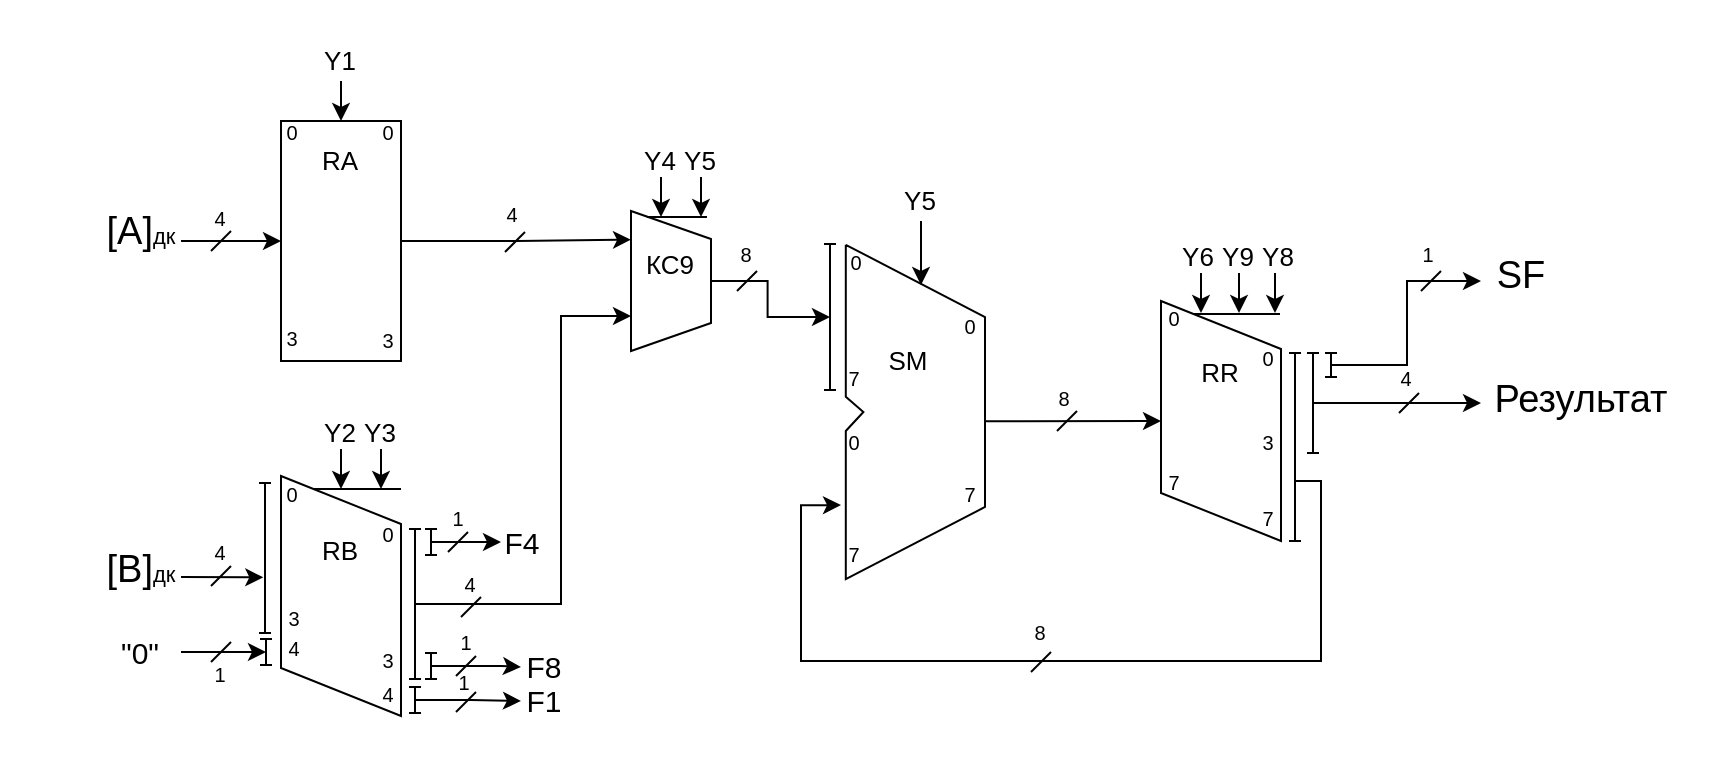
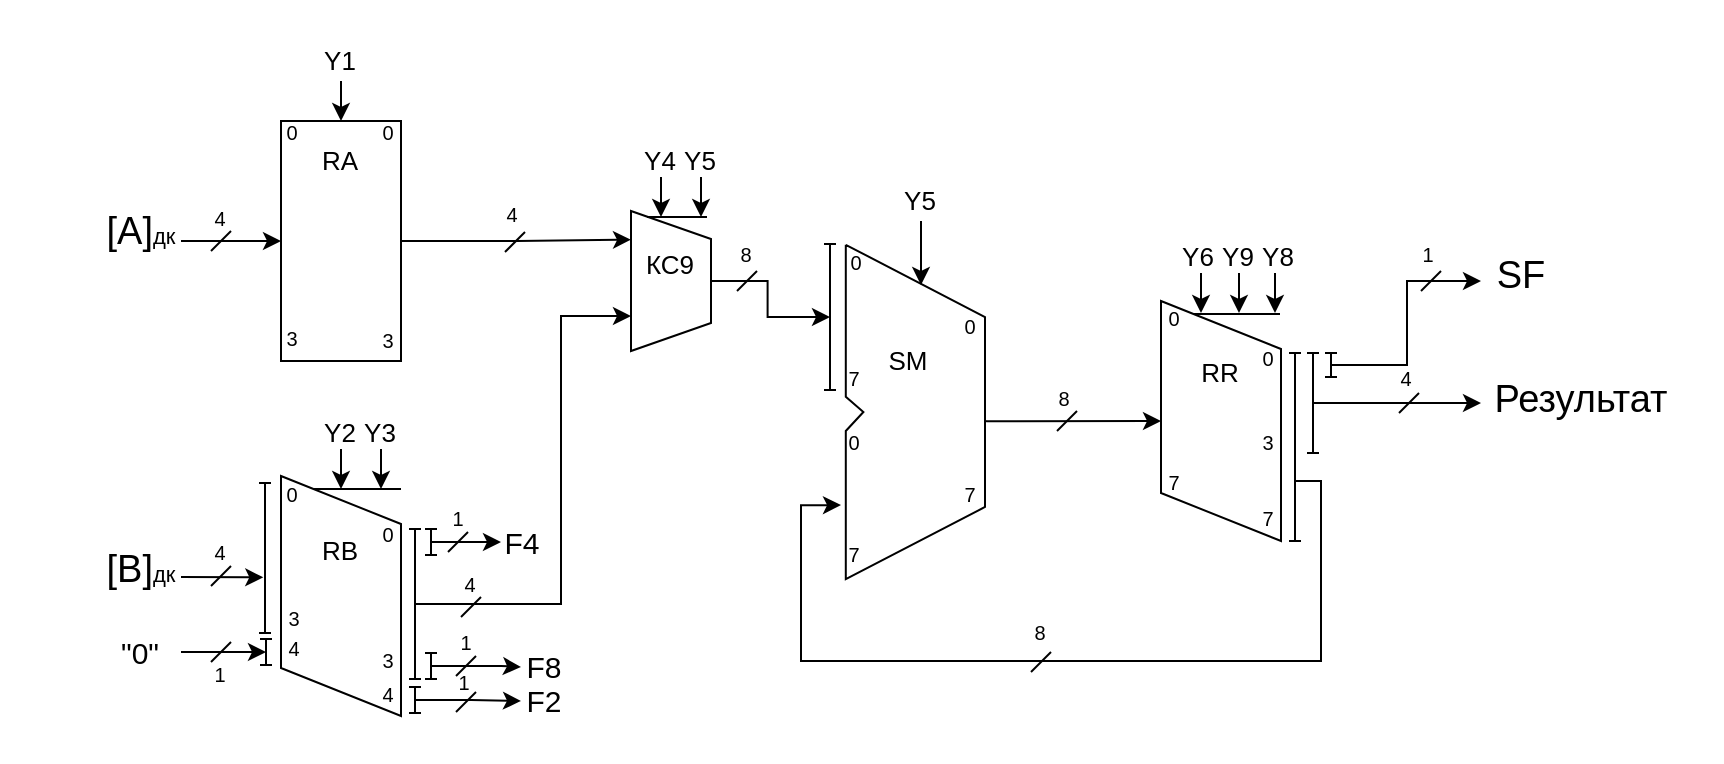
(545, 701) -> (545, 701)
